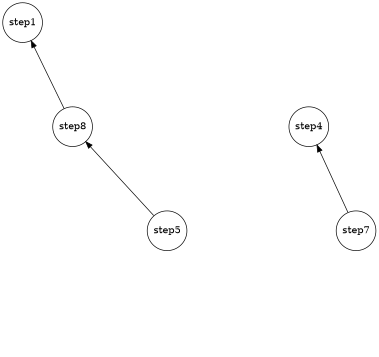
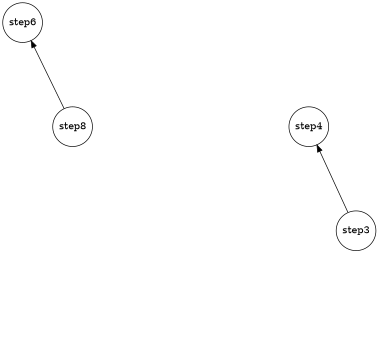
(23, 23) -> (23, 23)
(167, 231) -> none
(356, 231) -> (356, 231)
